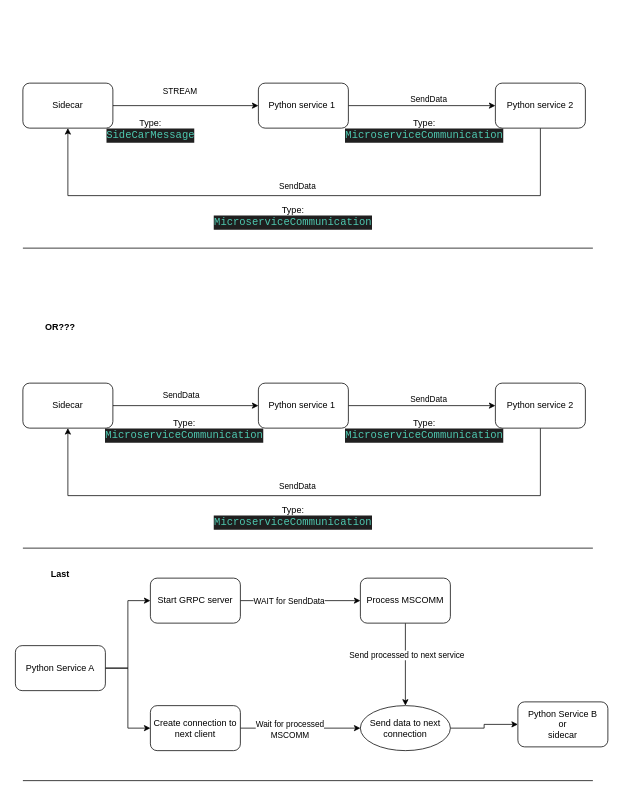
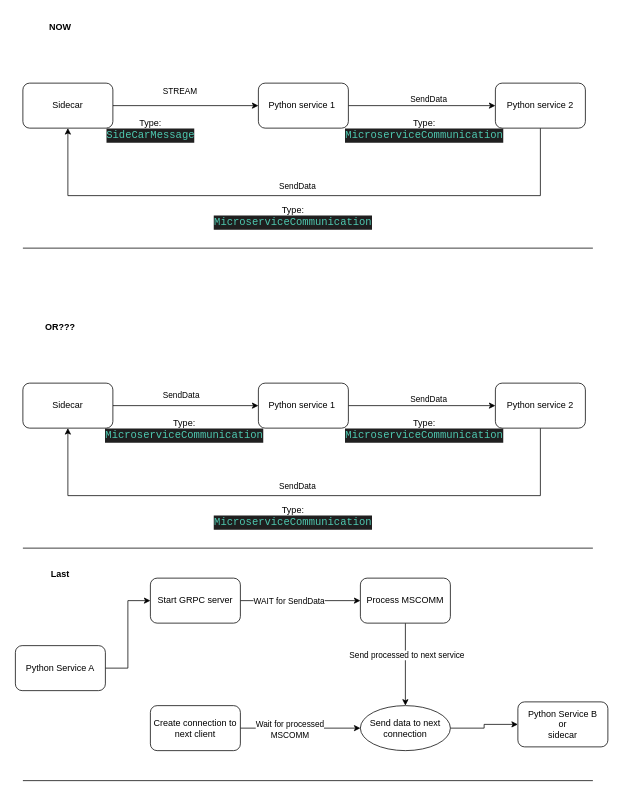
none -> (60, 27)
(144, 728) -> none
